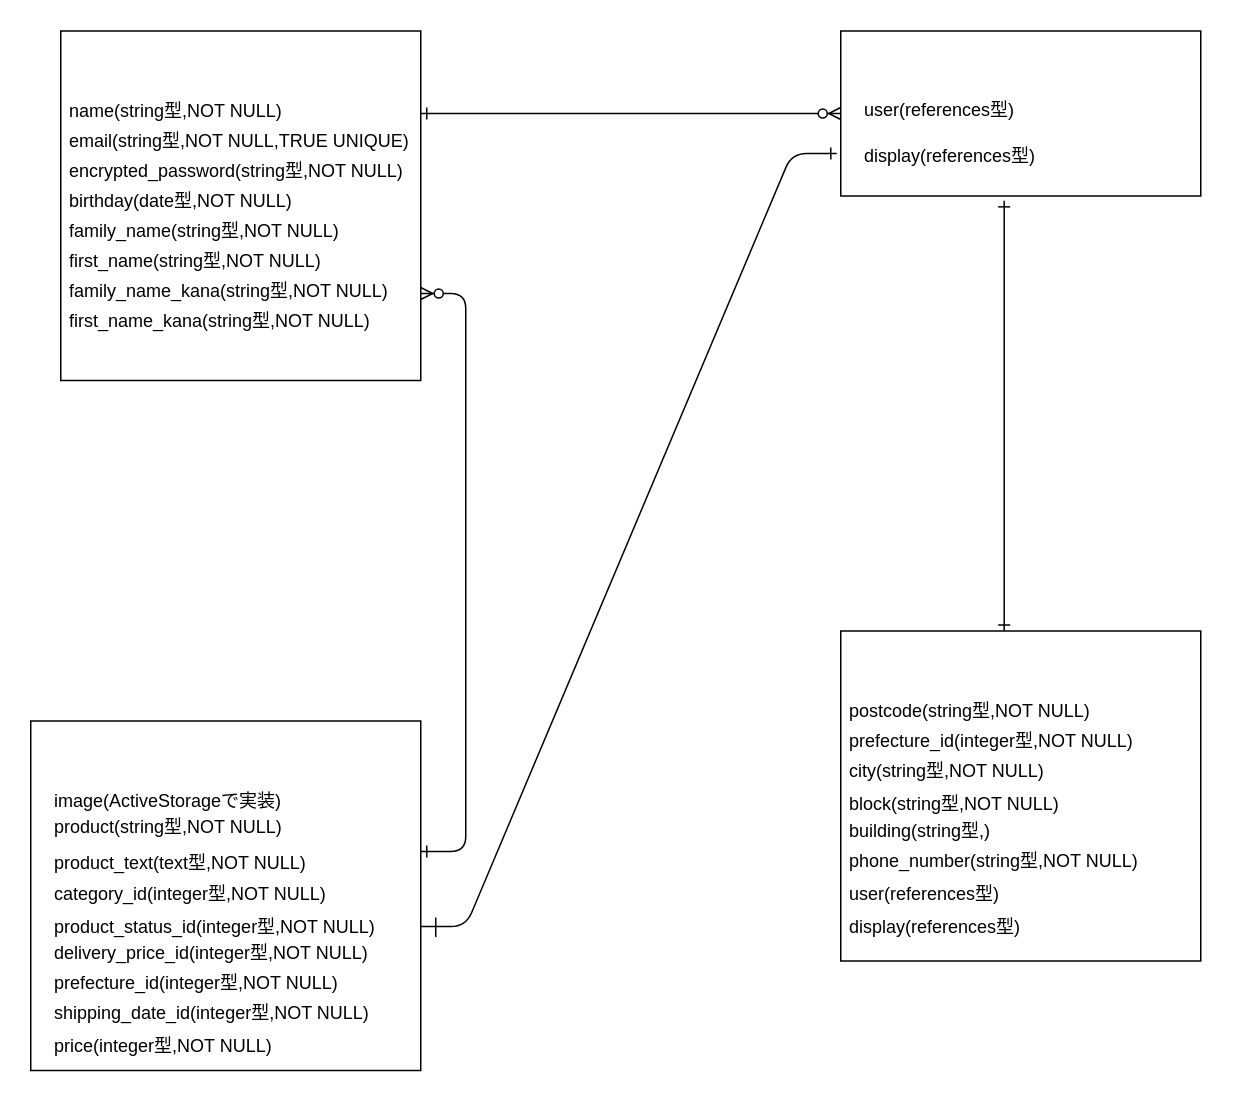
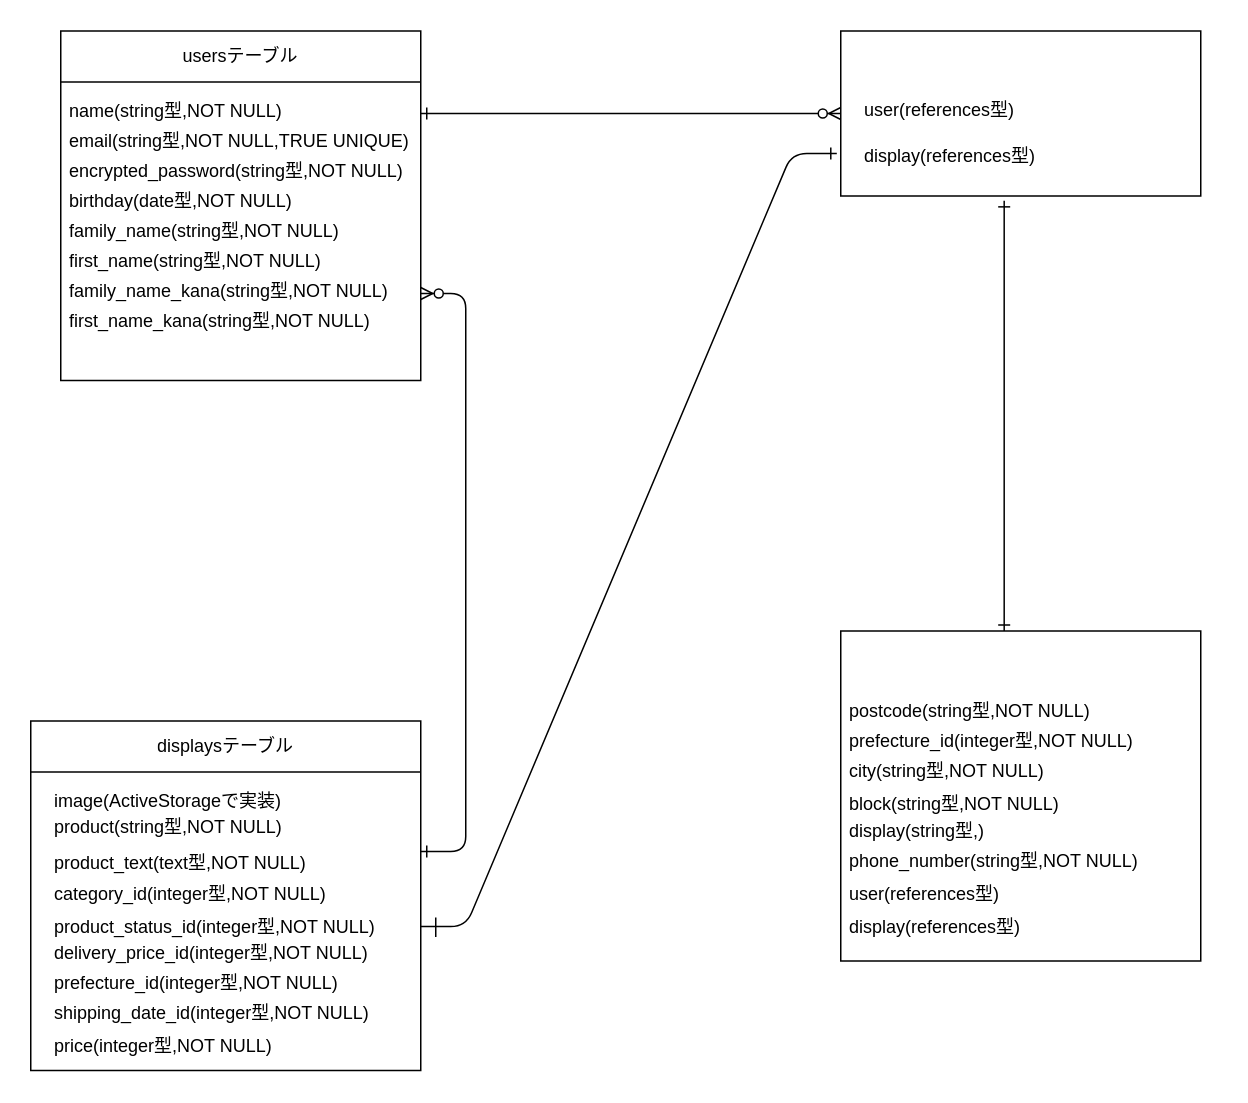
none -> (241, 56)
none -> (226, 746)
(932, 831) -> (929, 831)
